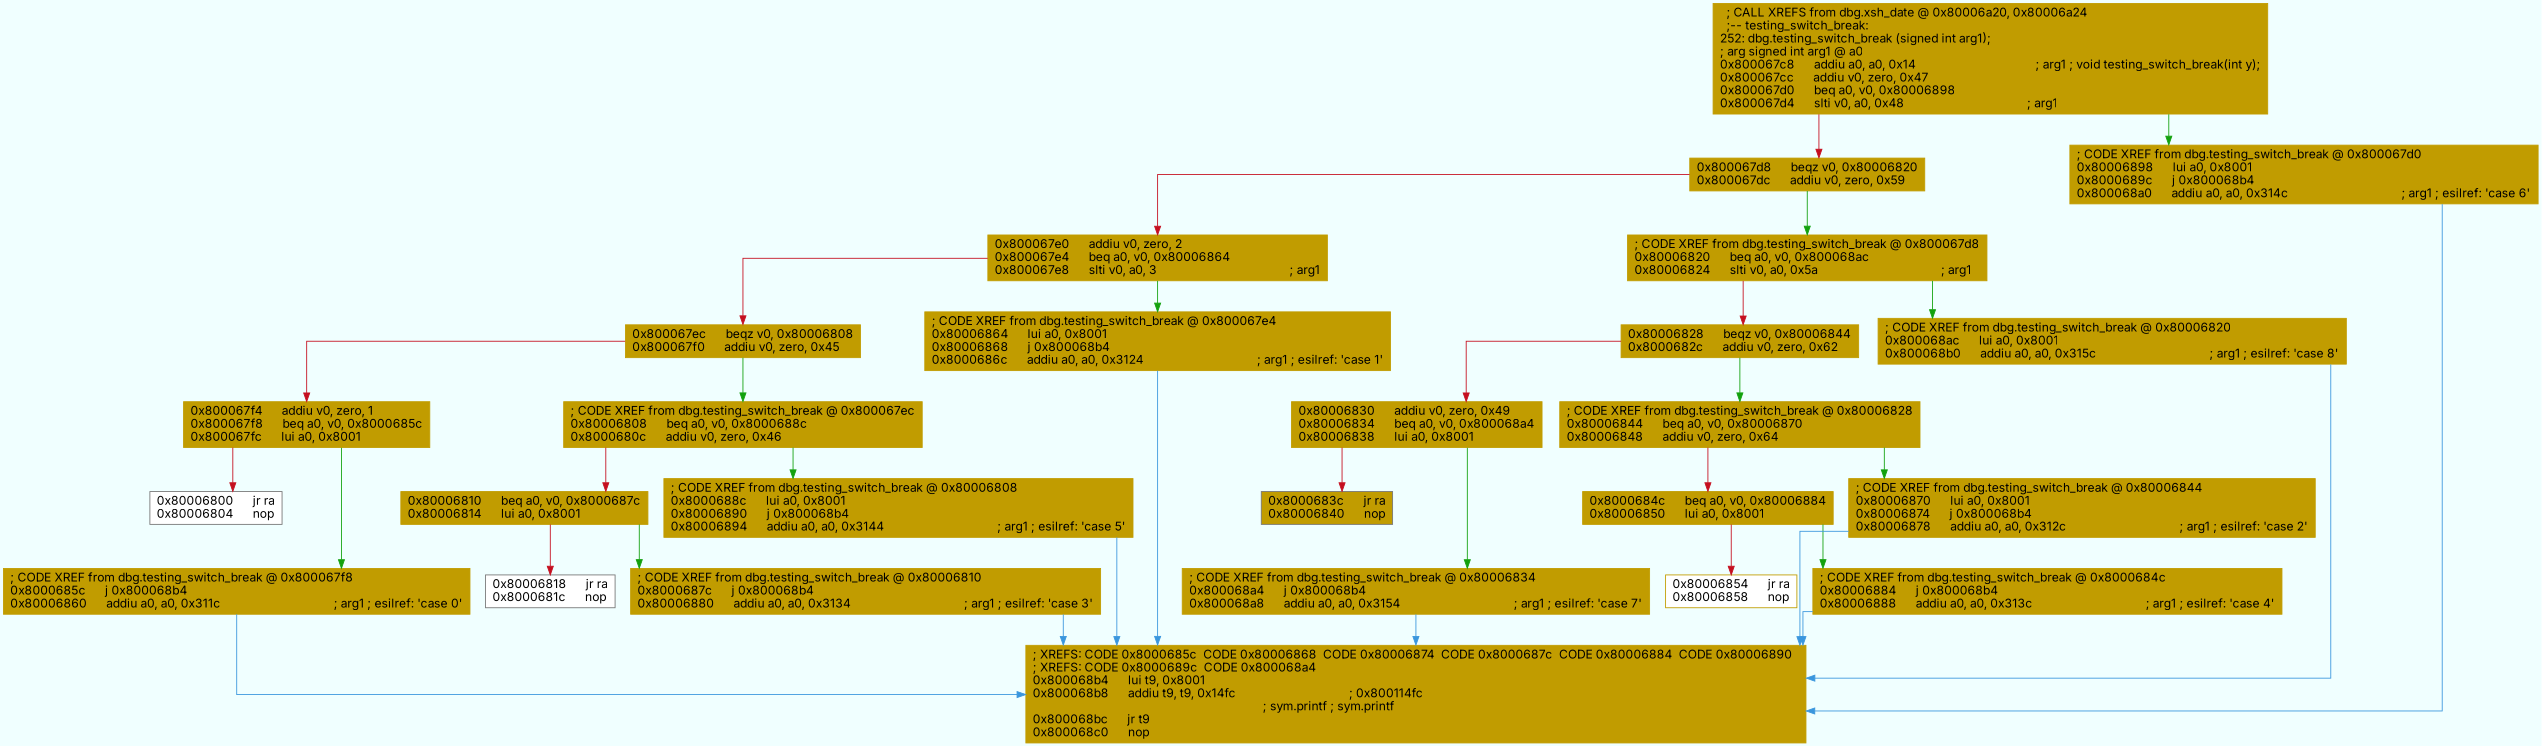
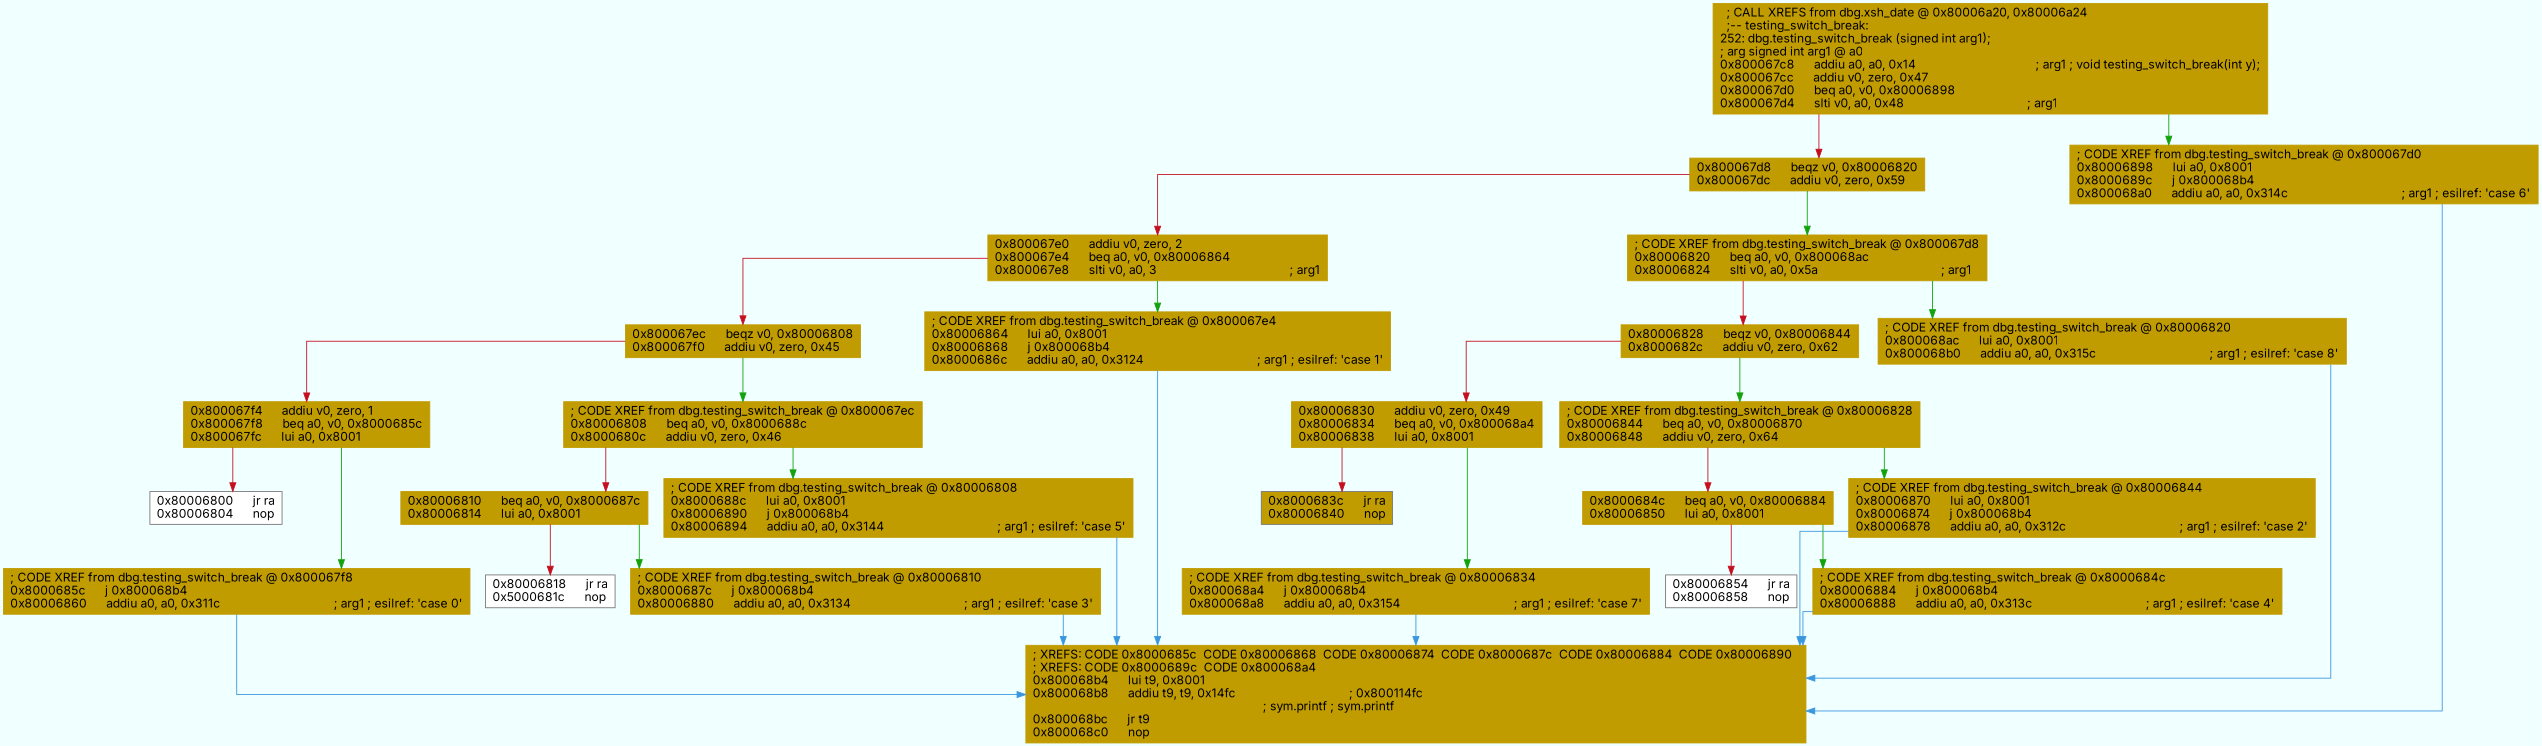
(550, 591) -> (550, 591)
(1731, 591) -> (1731, 591)
